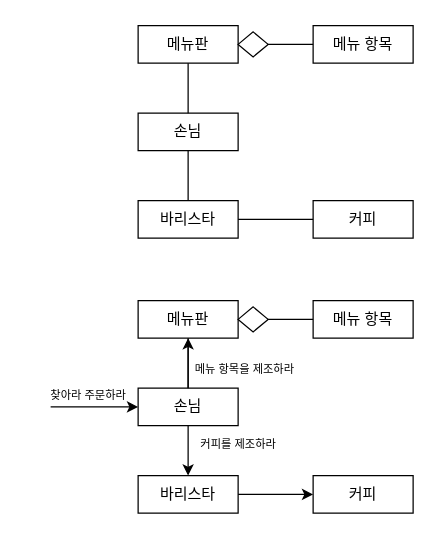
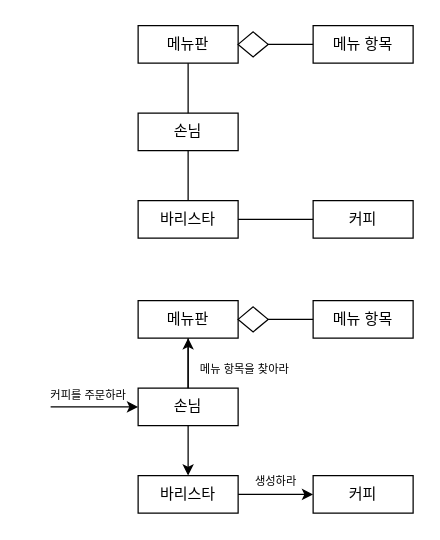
(245, 369) -> (245, 369)
(89, 394) -> (89, 394)
(238, 444) -> none
none -> (276, 482)
